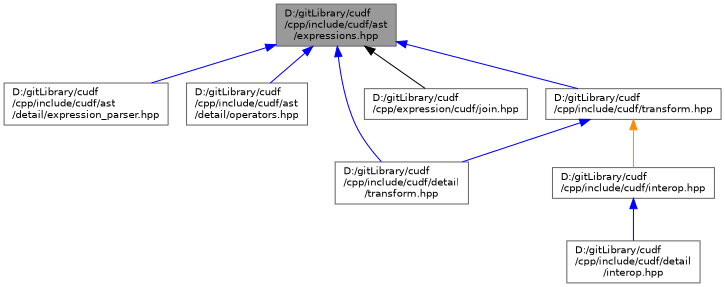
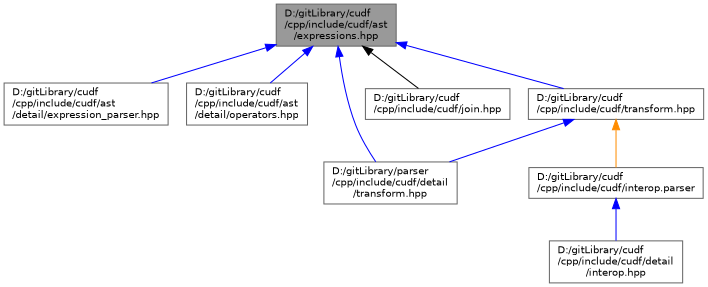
(446, 104) -> (438, 104)
(402, 183) -> (391, 183)
(633, 183) -> (616, 183)
